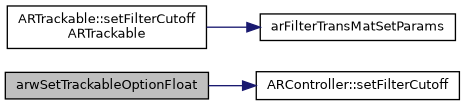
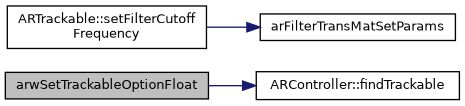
(107, 27) -> (107, 27)
(358, 86) -> (358, 86)
